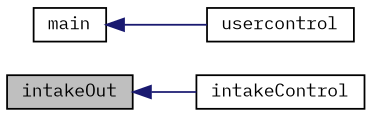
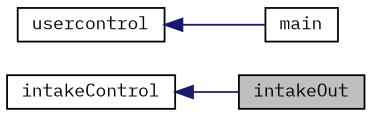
(166, 25) -> (224, 25)
(174, 92) -> (216, 92)
